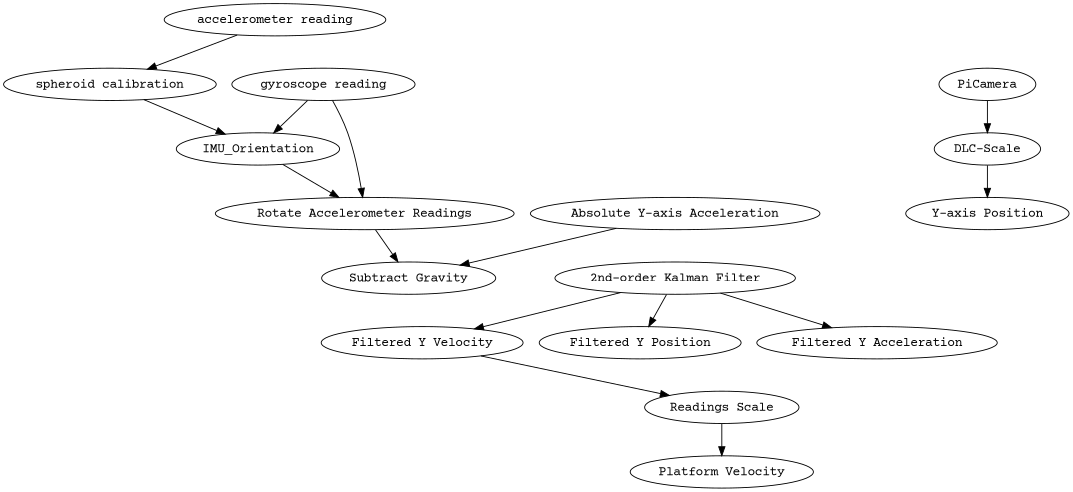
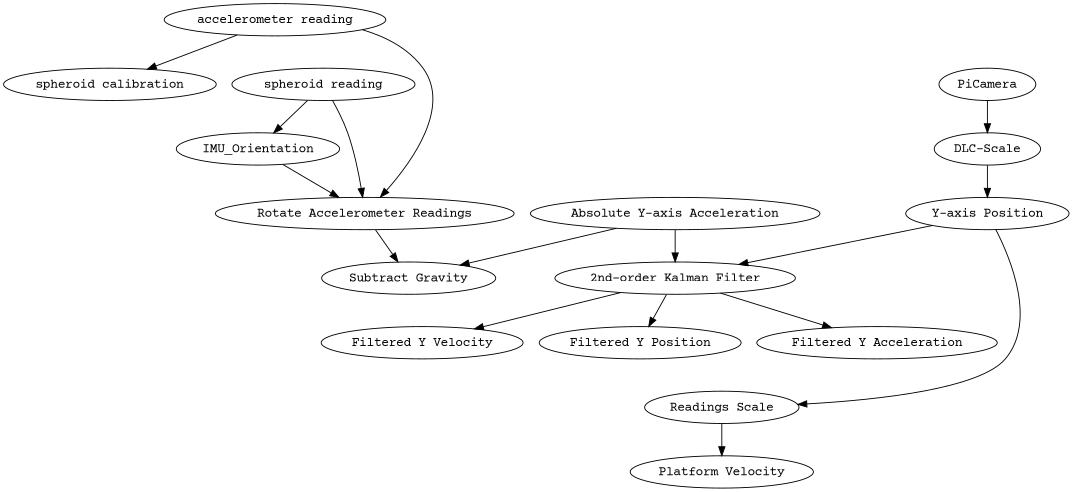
(323, 84) -> (323, 84)
none -> (433, 98)
(180, 115) -> none
none -> (675, 241)
none -> (840, 244)
(571, 375) -> (976, 377)
